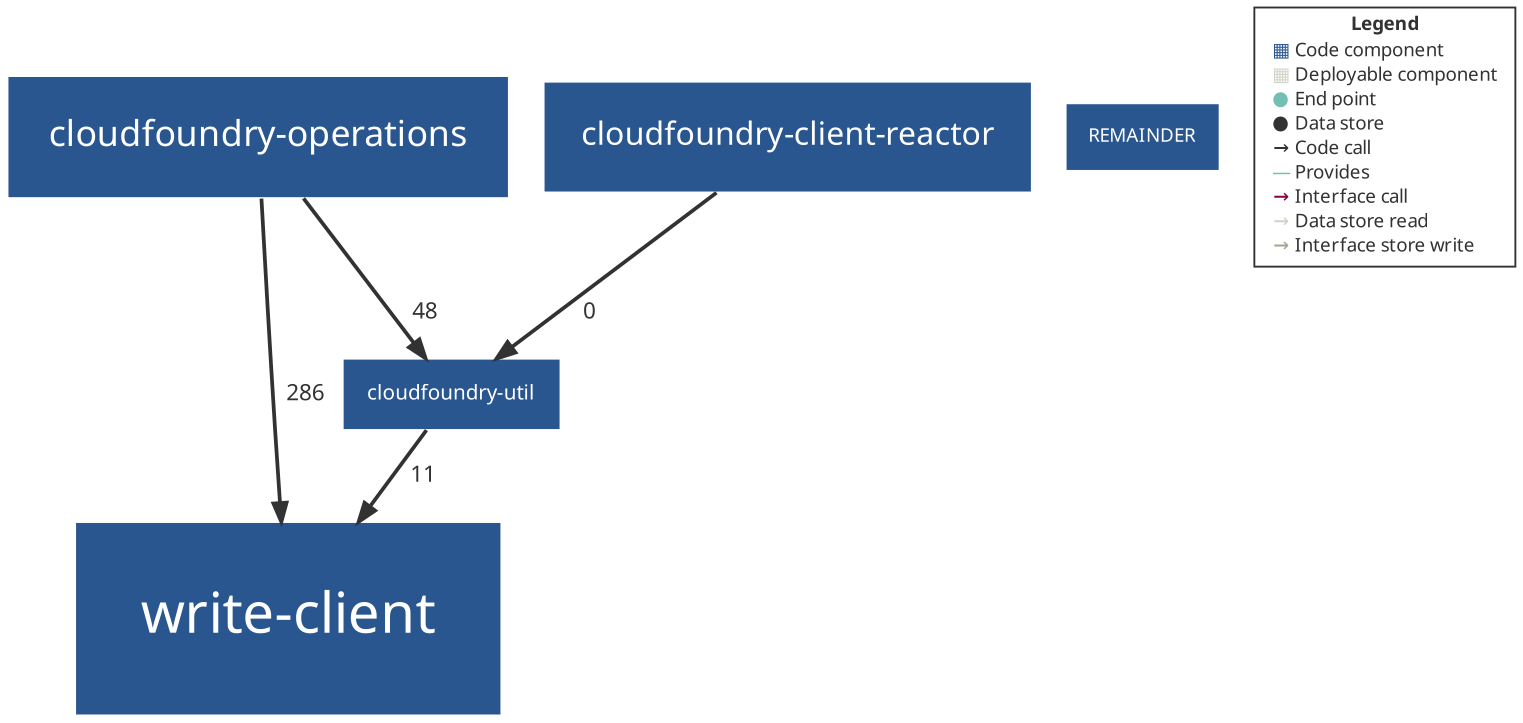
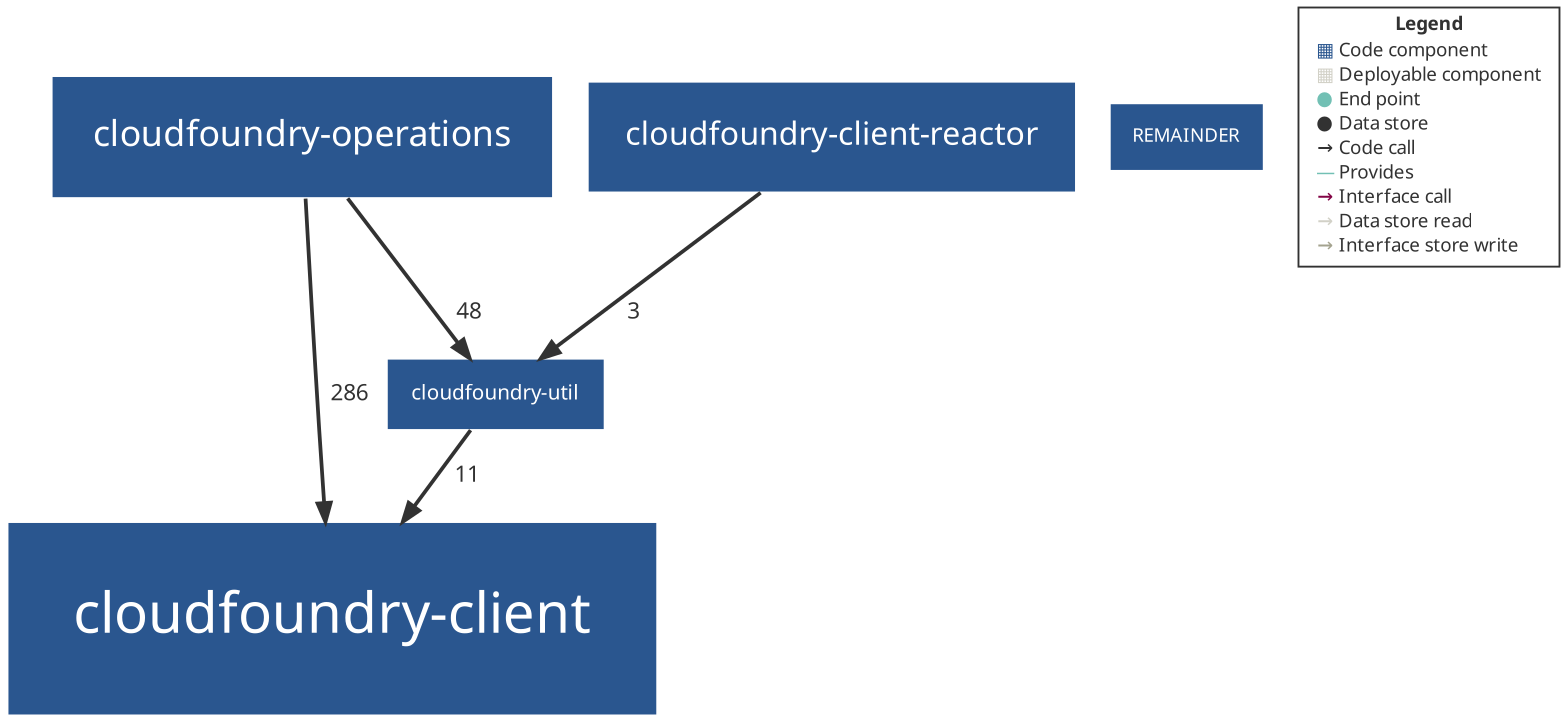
(584, 313) -> (628, 313)
(288, 619) -> (332, 619)
